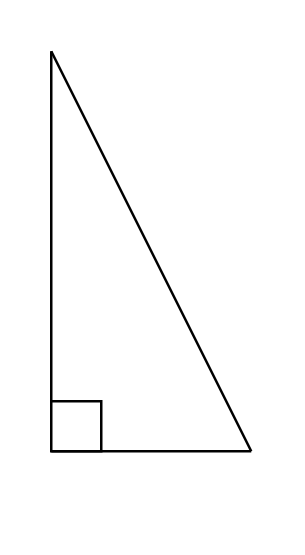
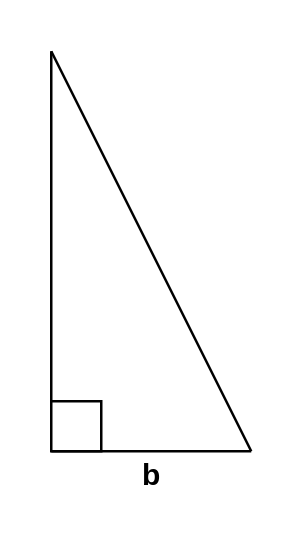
none -> (151, 476)
